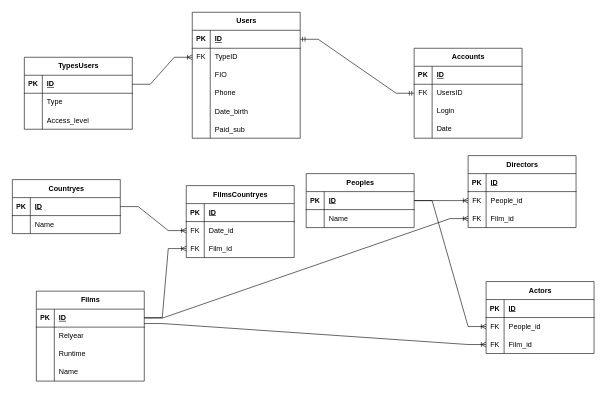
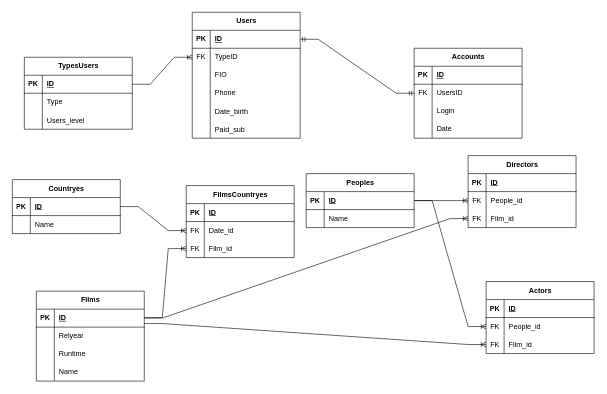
(69, 121) -> (67, 121)
